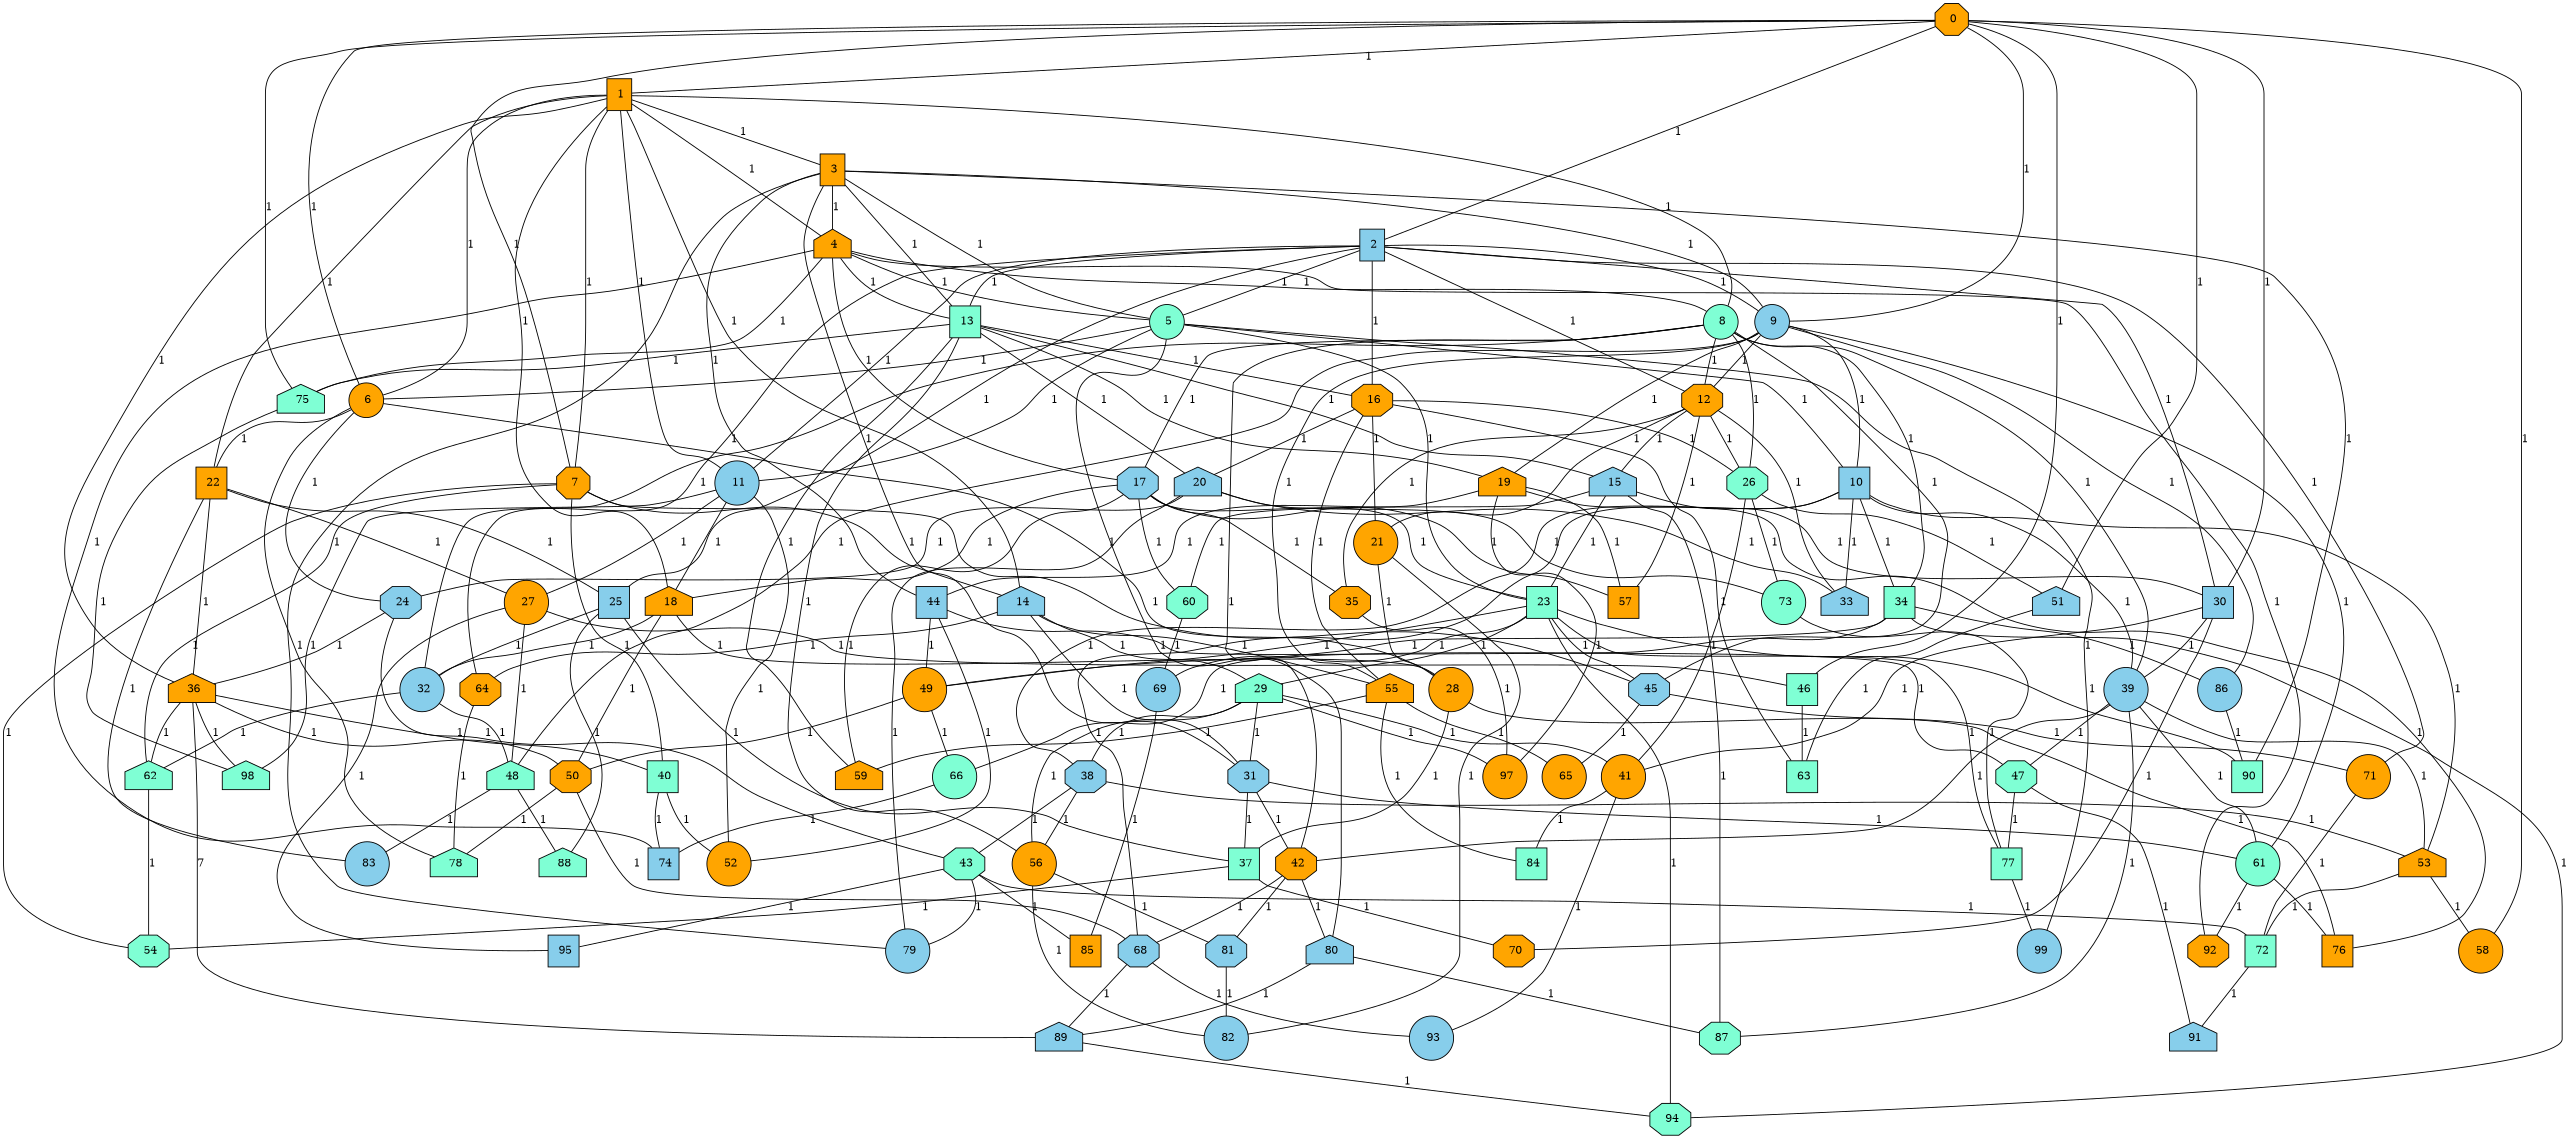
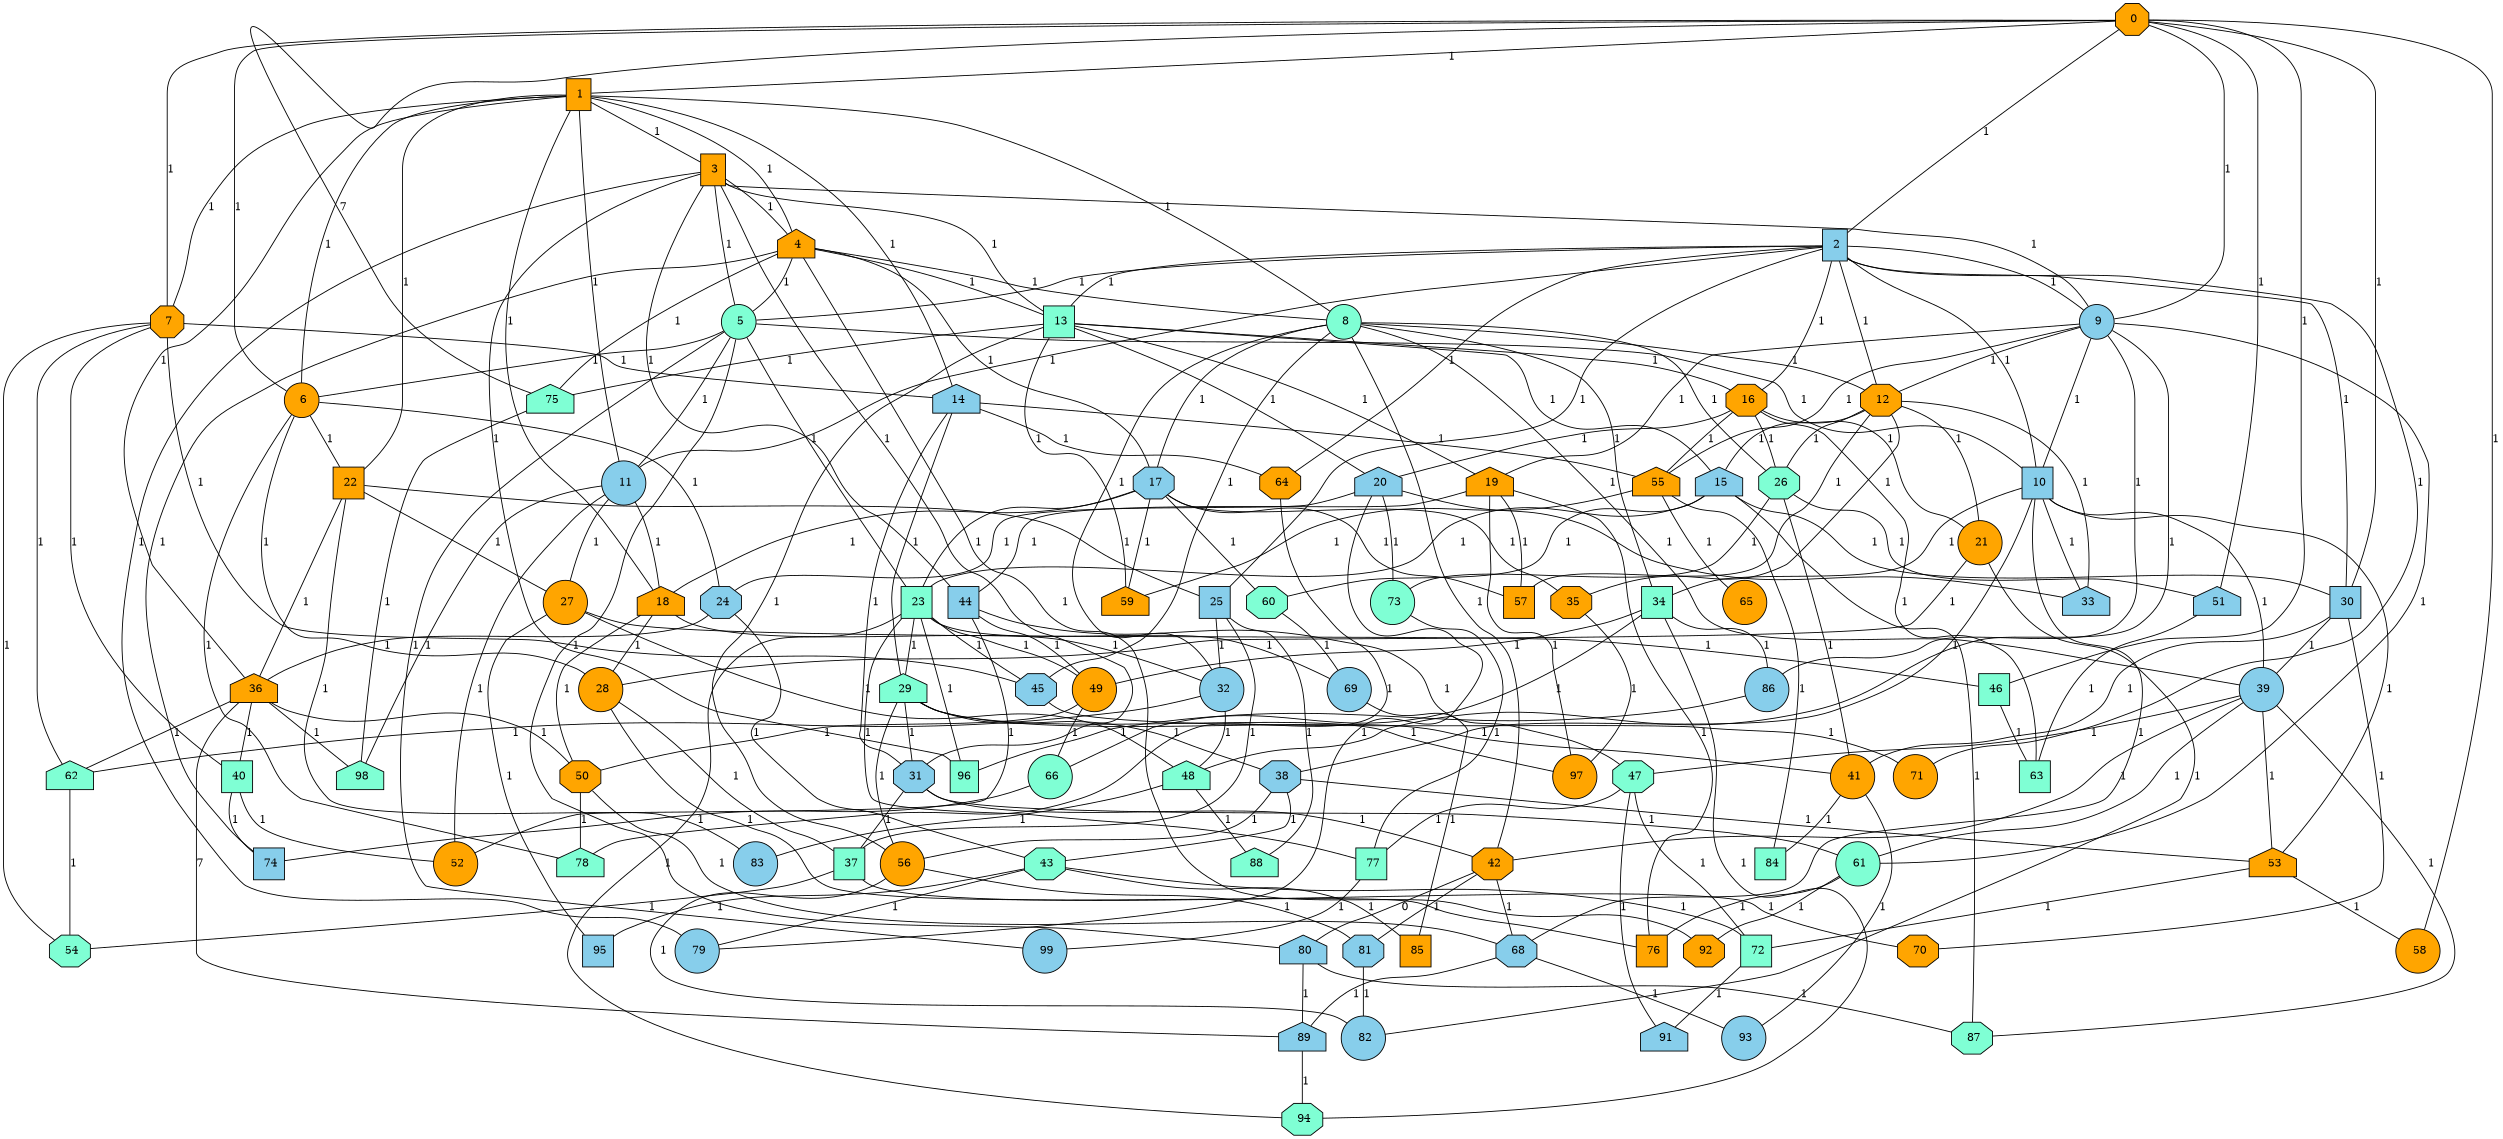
(269, 207) -> (343, 207)
none -> (1982, 338)
(1613, 736) -> none
(2247, 777) -> (964, 777)
(2310, 856) -> (1681, 869)
(1318, 907) -> (1405, 907)
